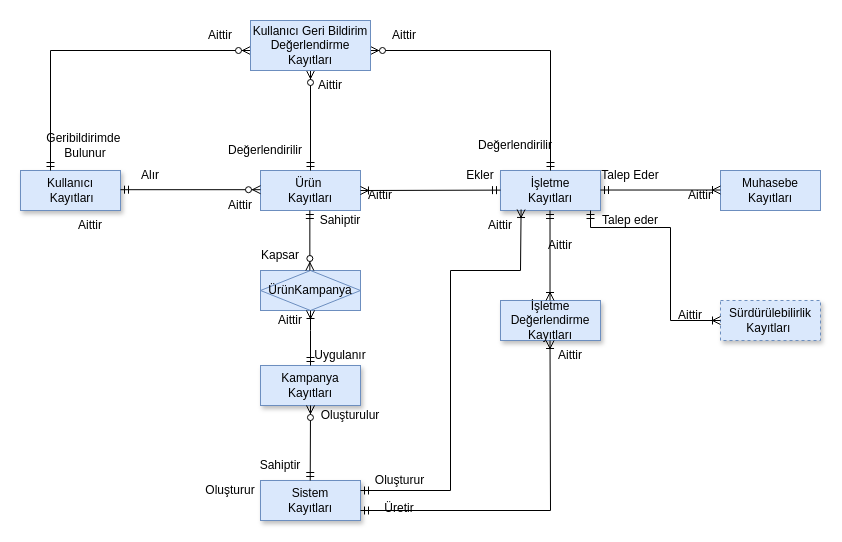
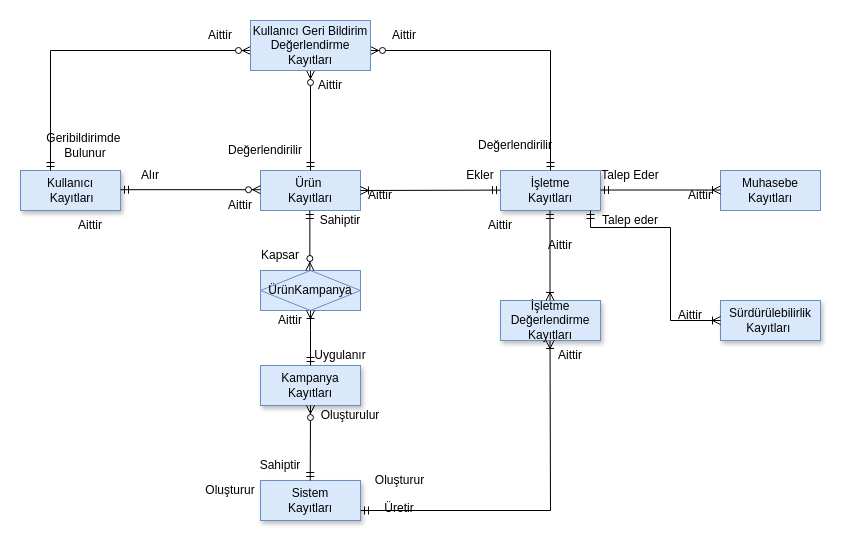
(771, 321) -> (771, 321)
(451, 361) -> none
